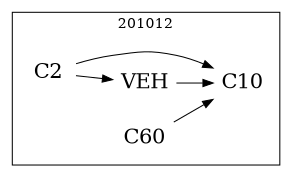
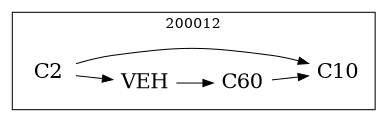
(146, 24) -> (194, 24)
(190, 83) -> (190, 83)
